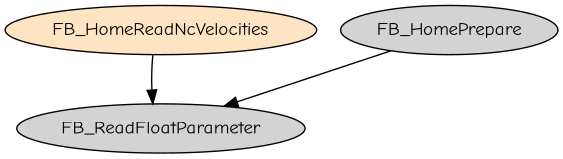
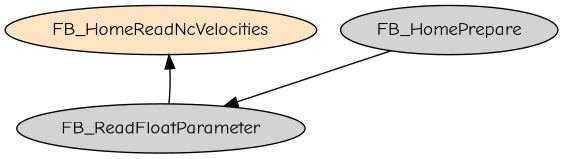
(152, 73) -> (170, 86)
